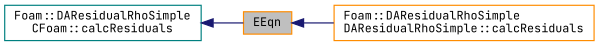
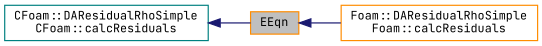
(103, 23) -> (106, 23)
(464, 23) -> (439, 23)
